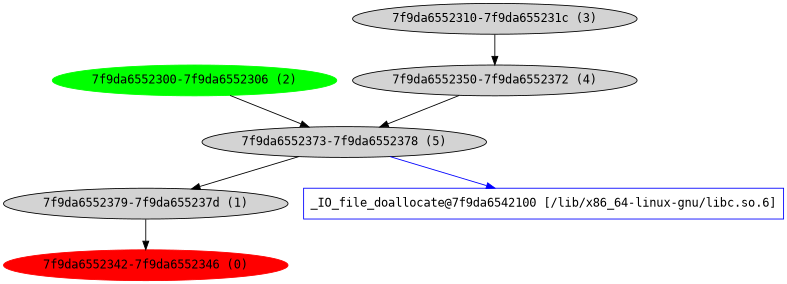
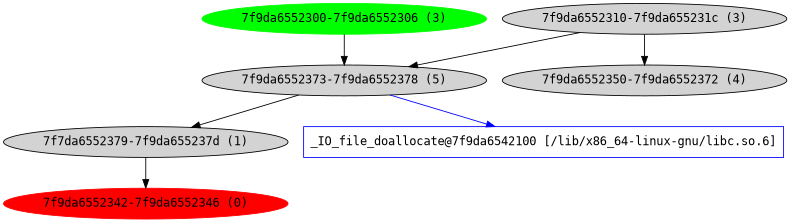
(195, 80) -> (344, 19)
(423, 110) -> (499, 49)
(146, 204) -> (146, 142)
